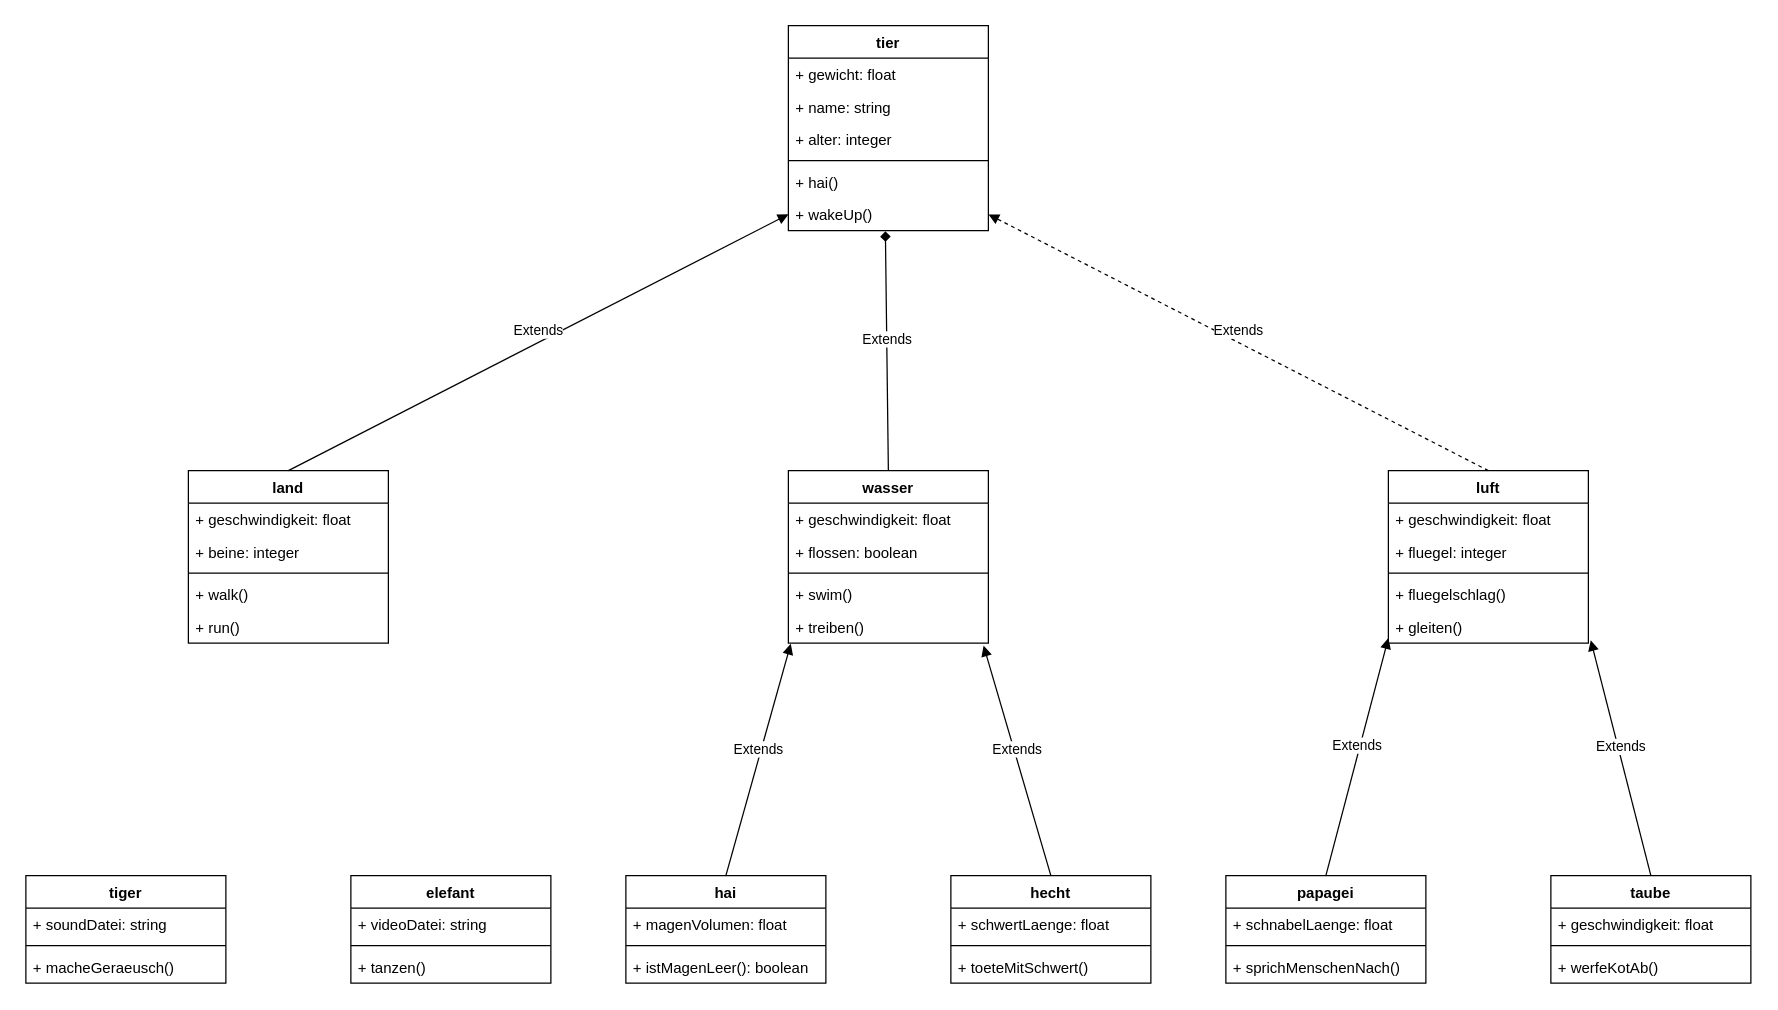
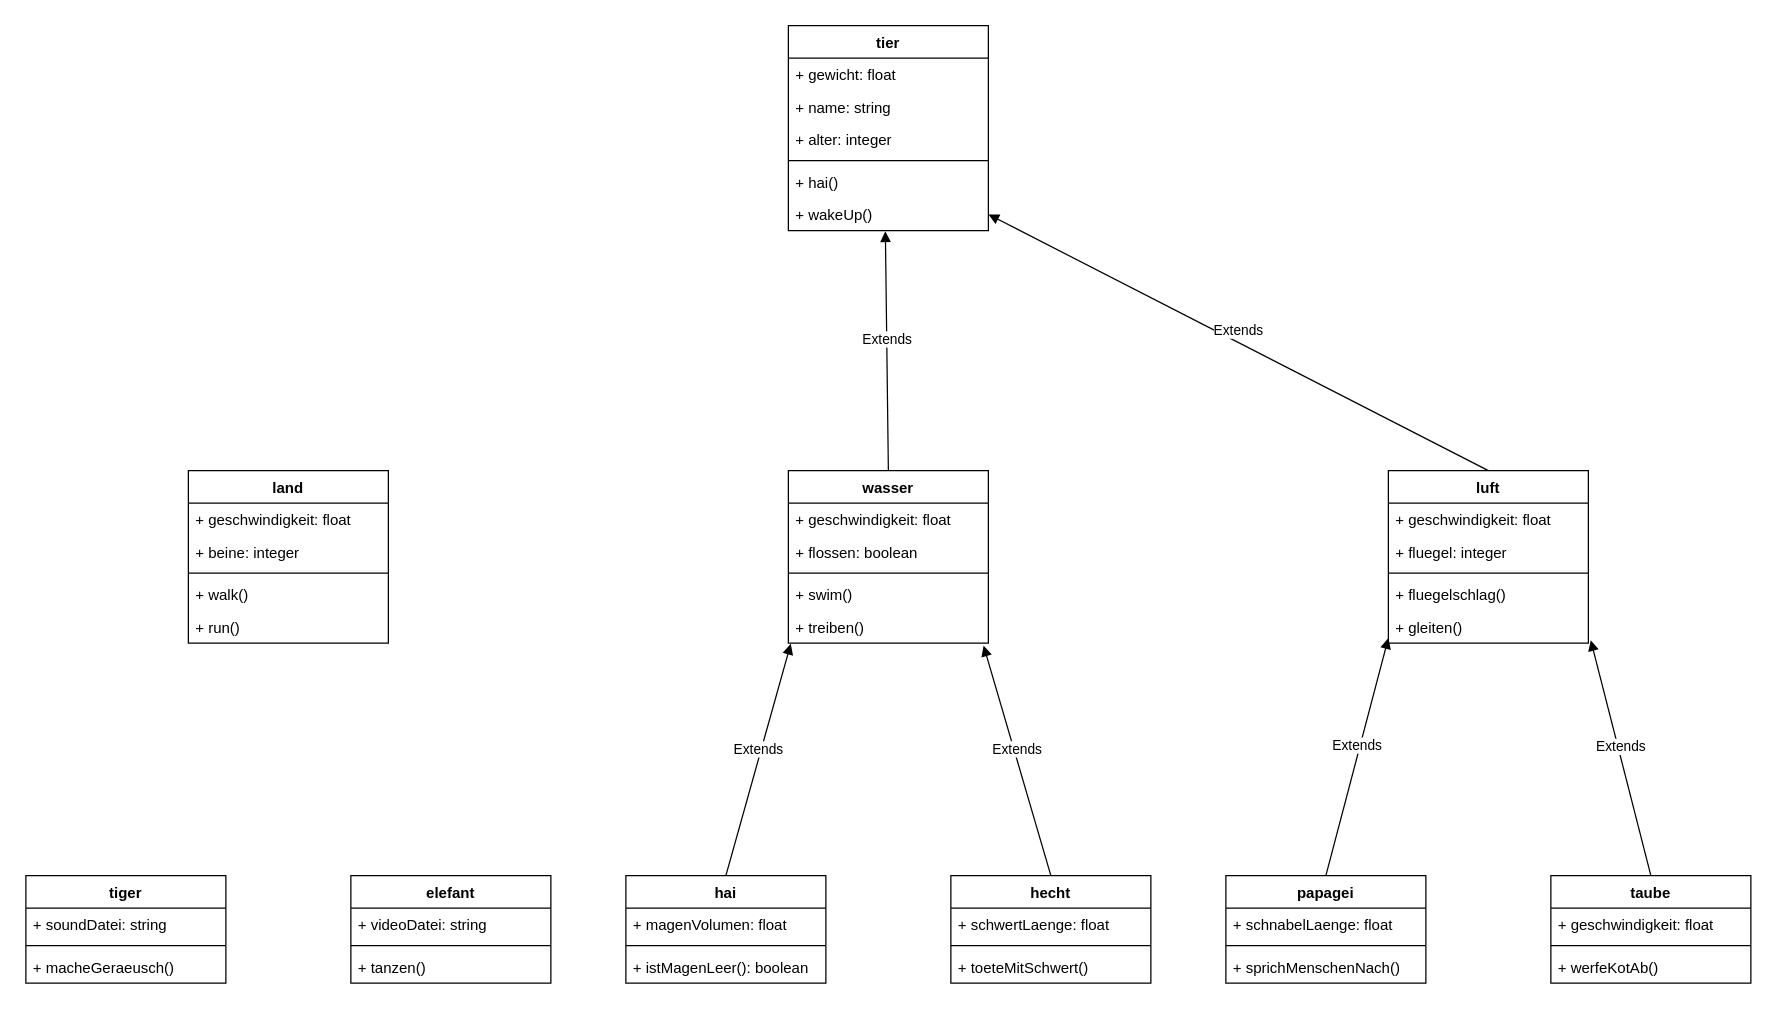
(885, 242) -> (885, 242)
(533, 345) -> none
(1360, 405) -> (1360, 405)
